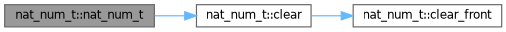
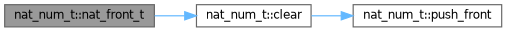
(80, 16) -> (80, 16)
(427, 16) -> (427, 16)
